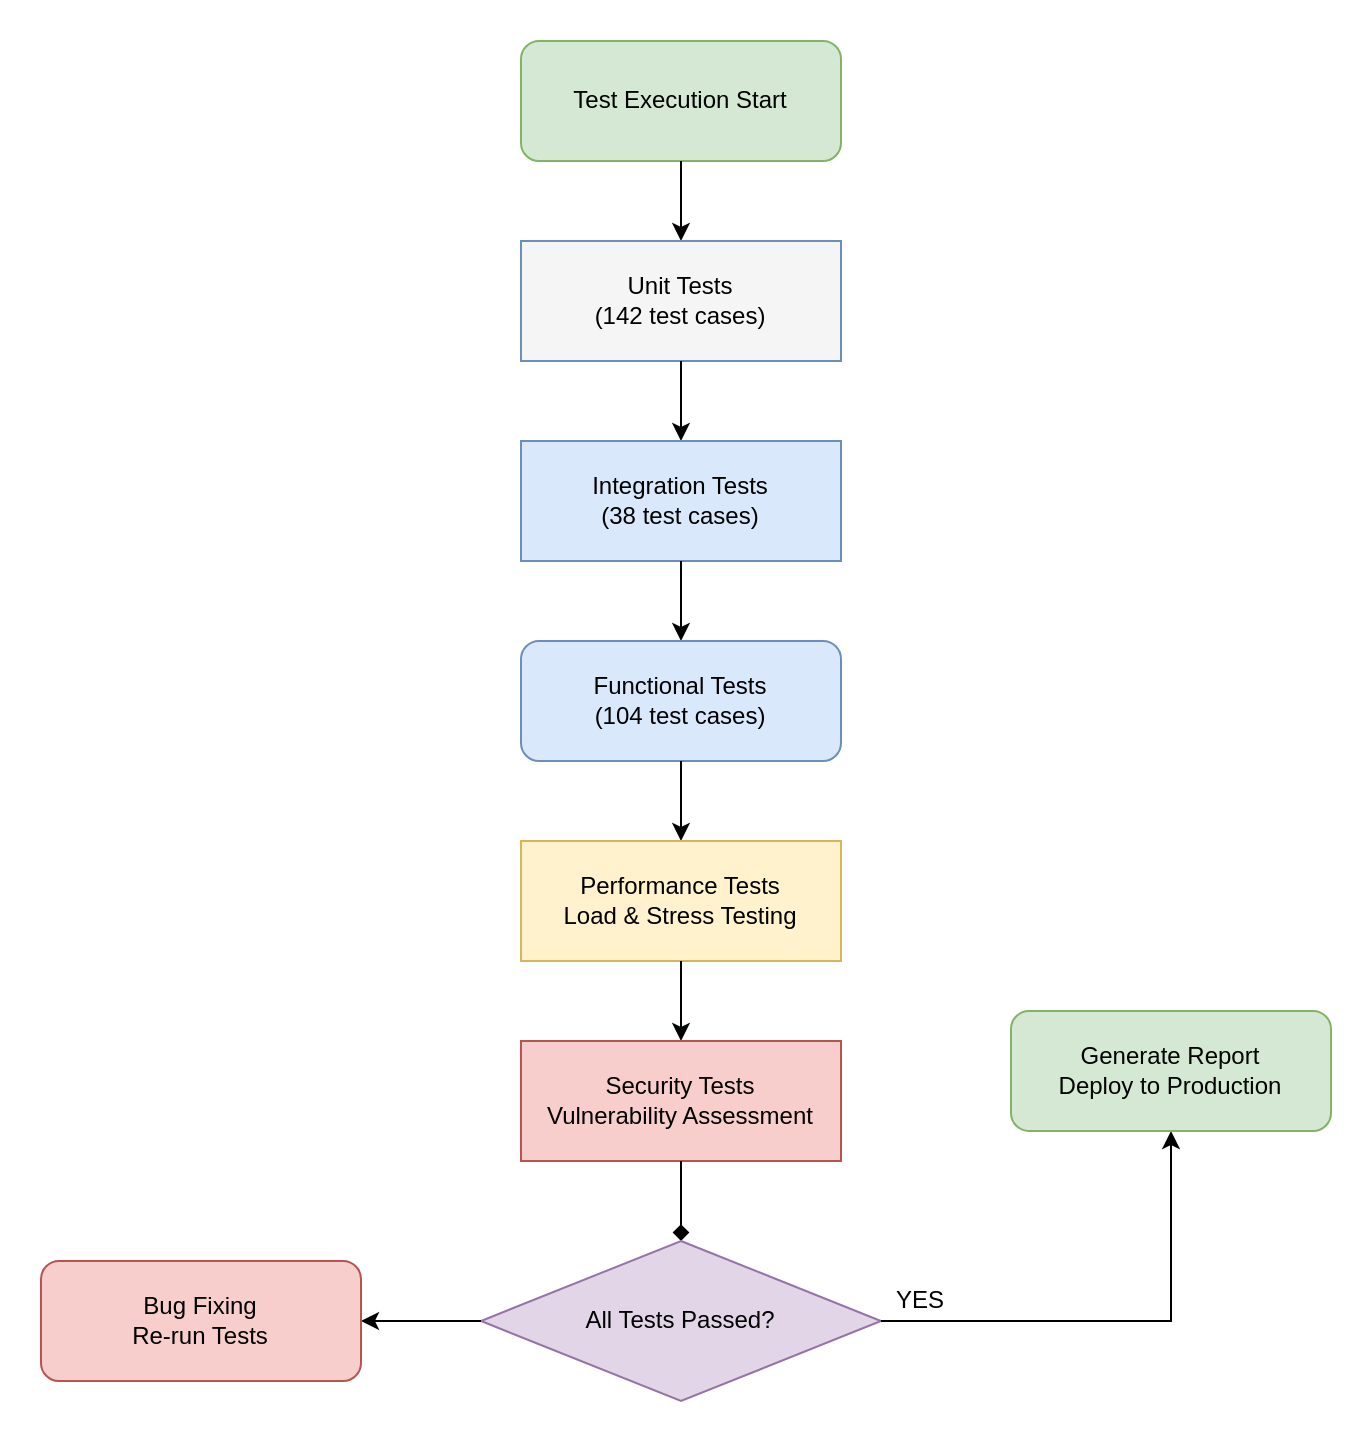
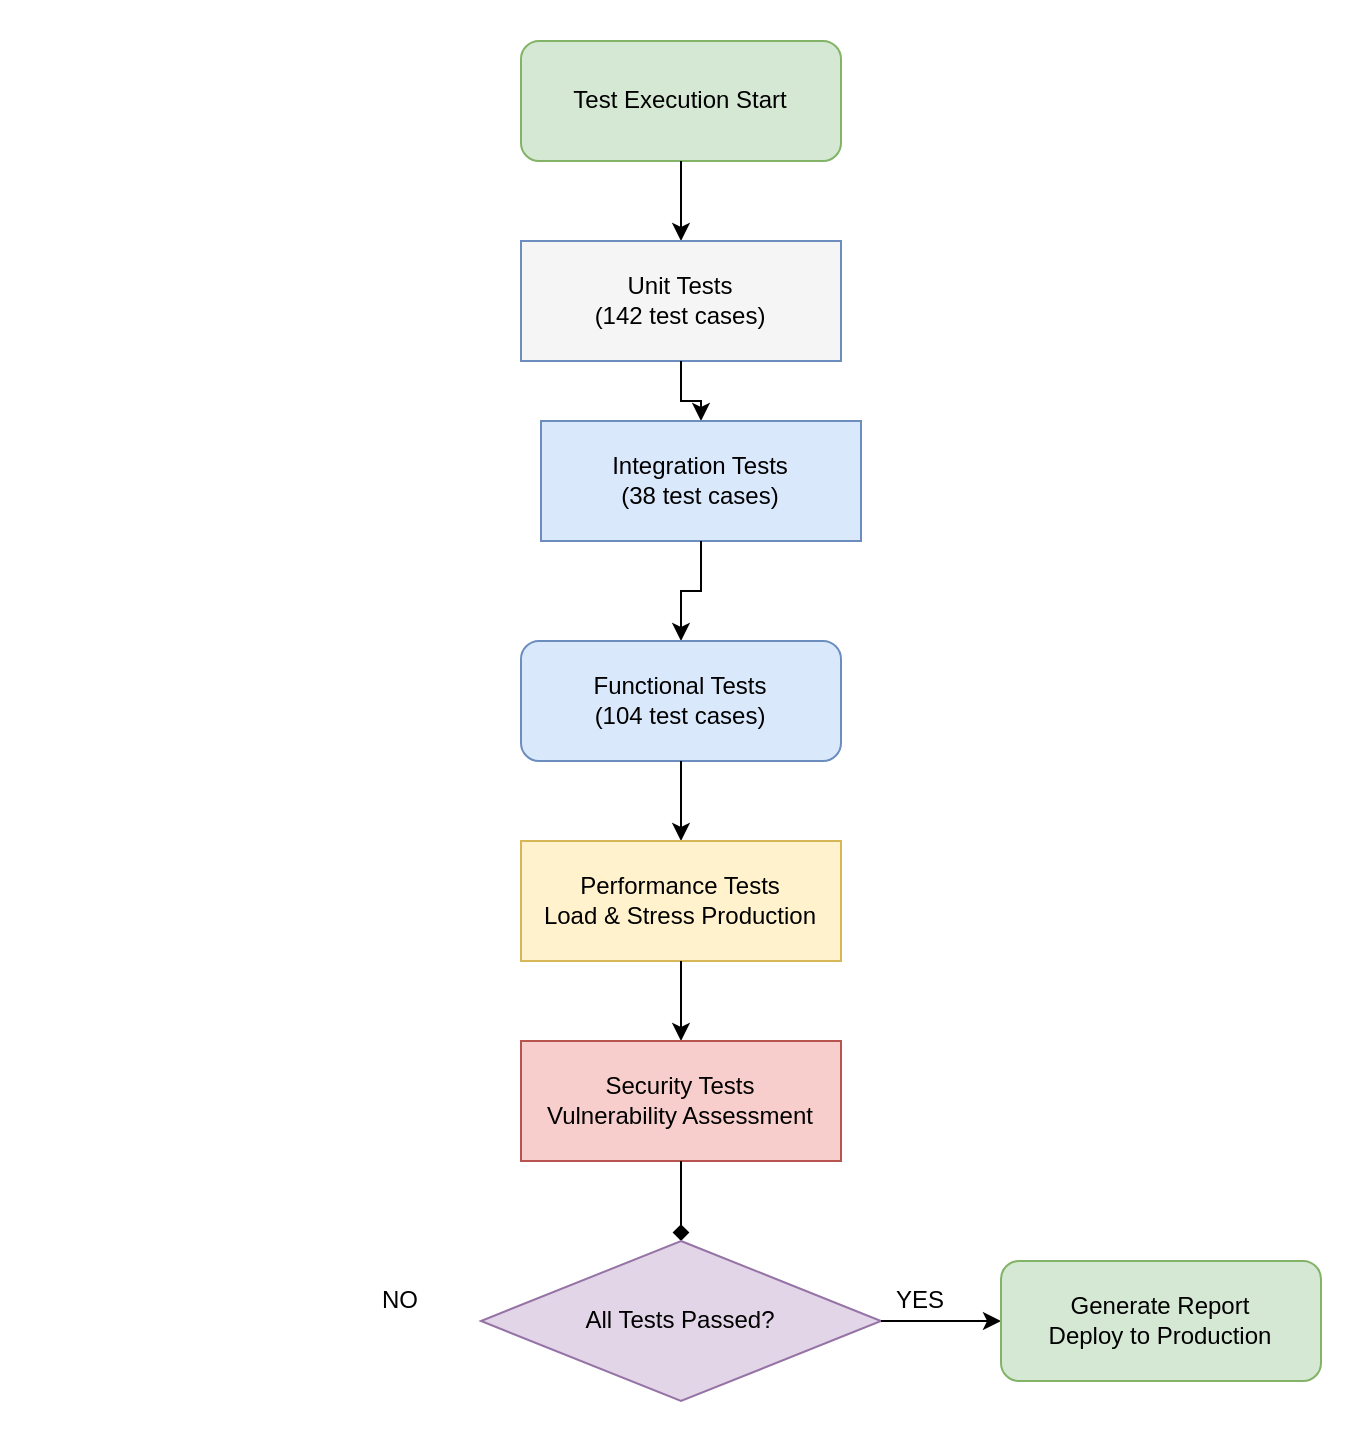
(681, 501) -> (701, 481)
(681, 901) -> (681, 901)
(1171, 1071) -> (1161, 1321)
none -> (401, 1301)
(201, 1321) -> none
(428, 1321) -> none
